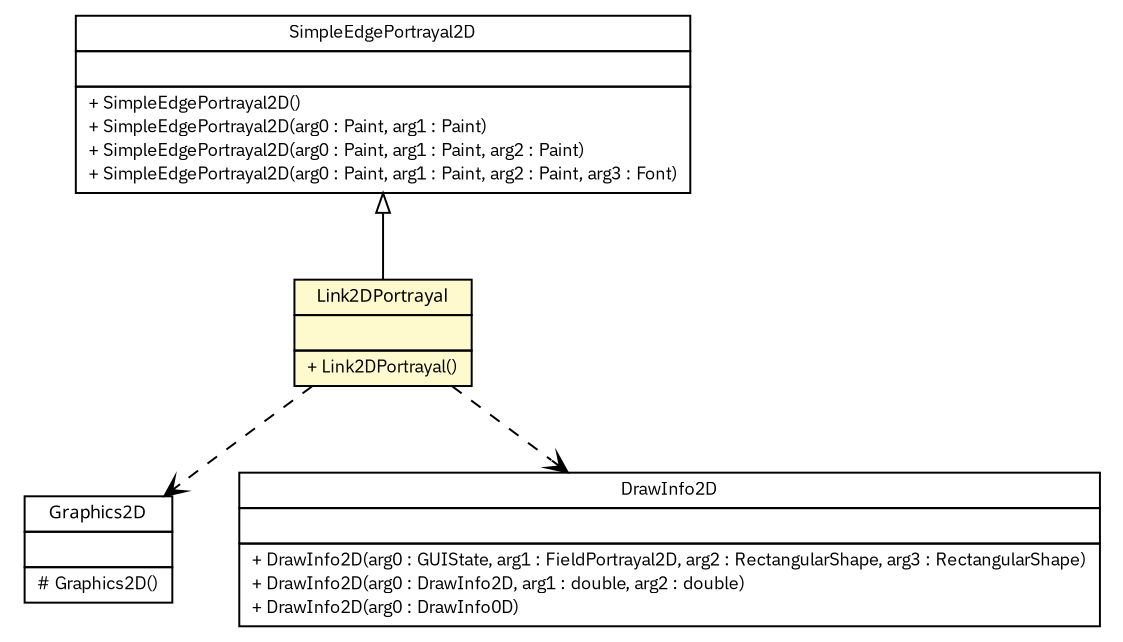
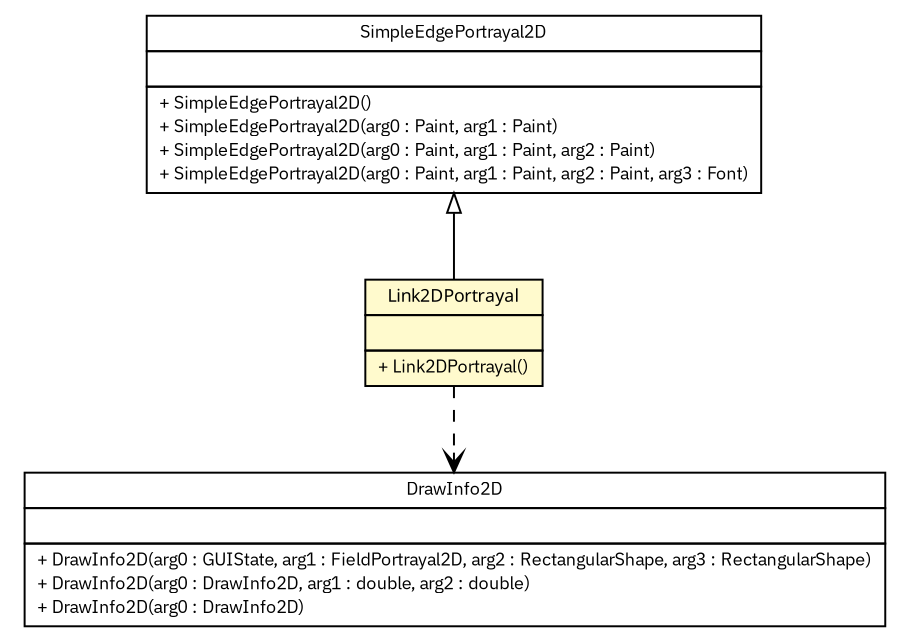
(97, 549) -> none
(386, 608) -> (171, 608)
